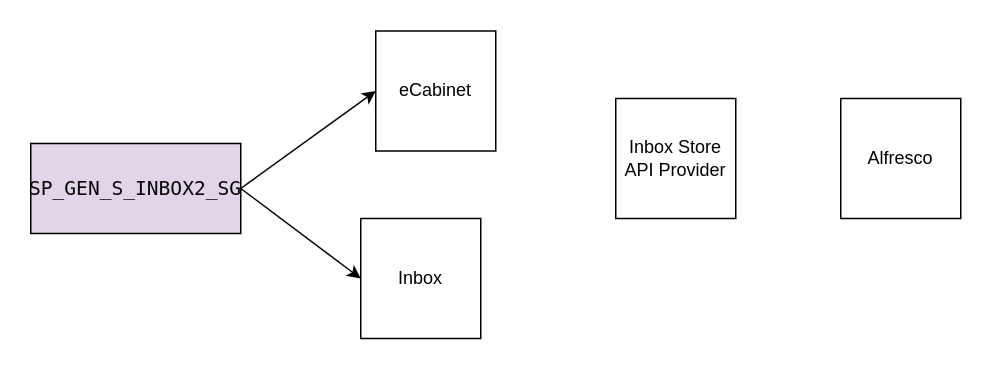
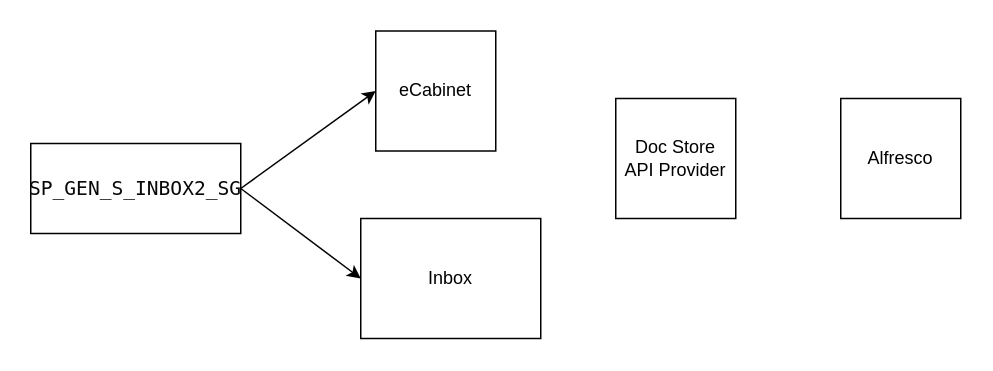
(676, 158) -> (676, 158)
(136, 188) -> (136, 188)
(421, 278) -> (451, 278)
